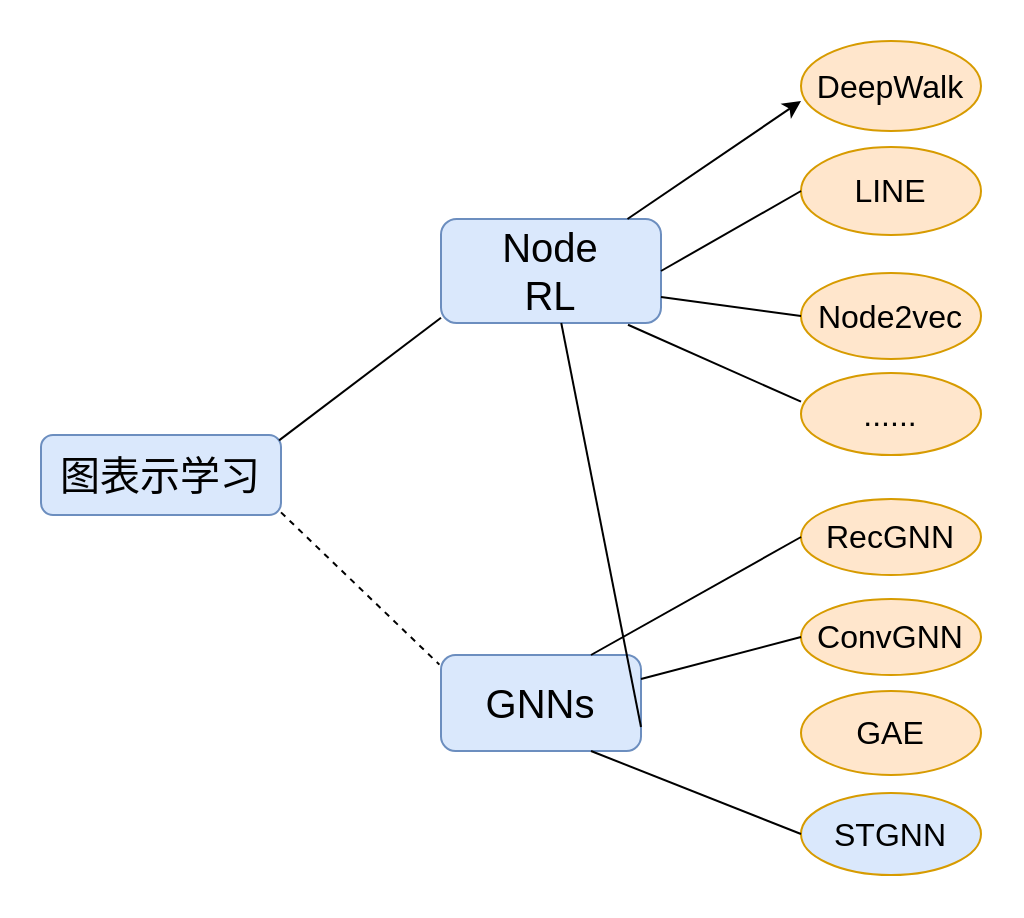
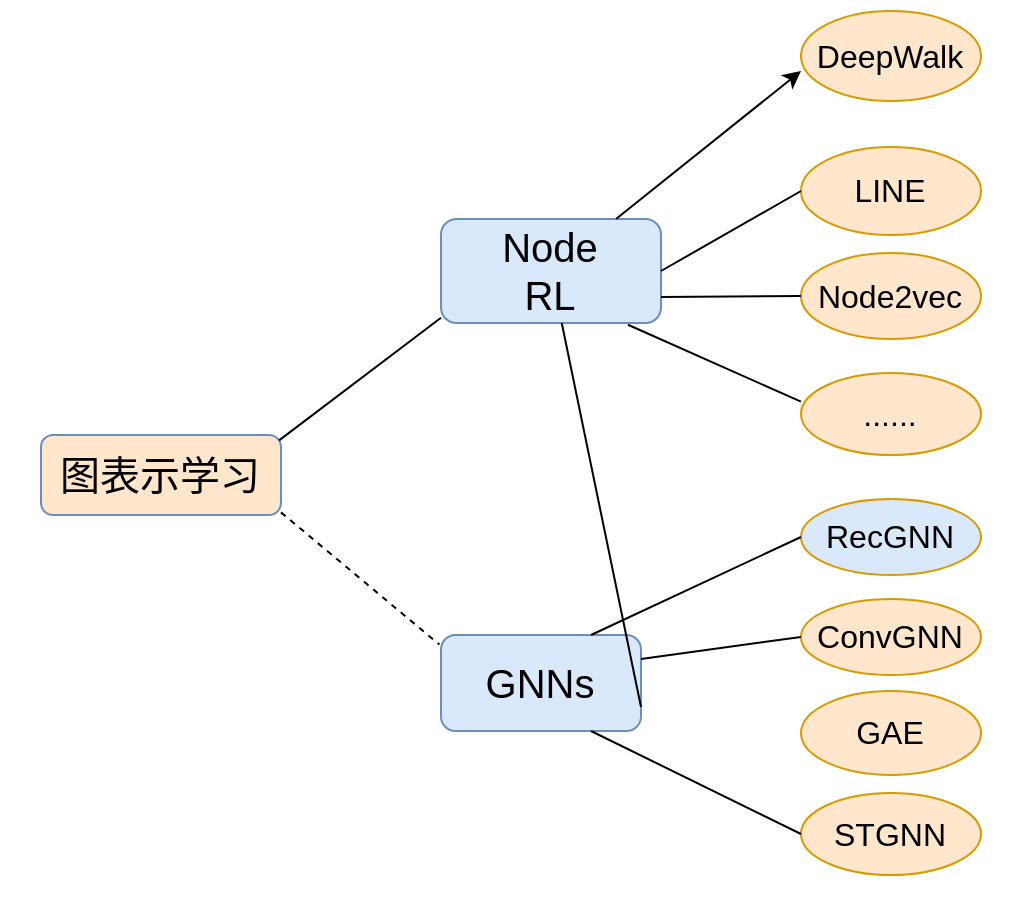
(891, 86) -> (891, 56)
(891, 316) -> (891, 296)
(161, 475) -> (161, 475)
(891, 537) -> (891, 537)
(541, 703) -> (541, 683)
(891, 834) -> (891, 834)
